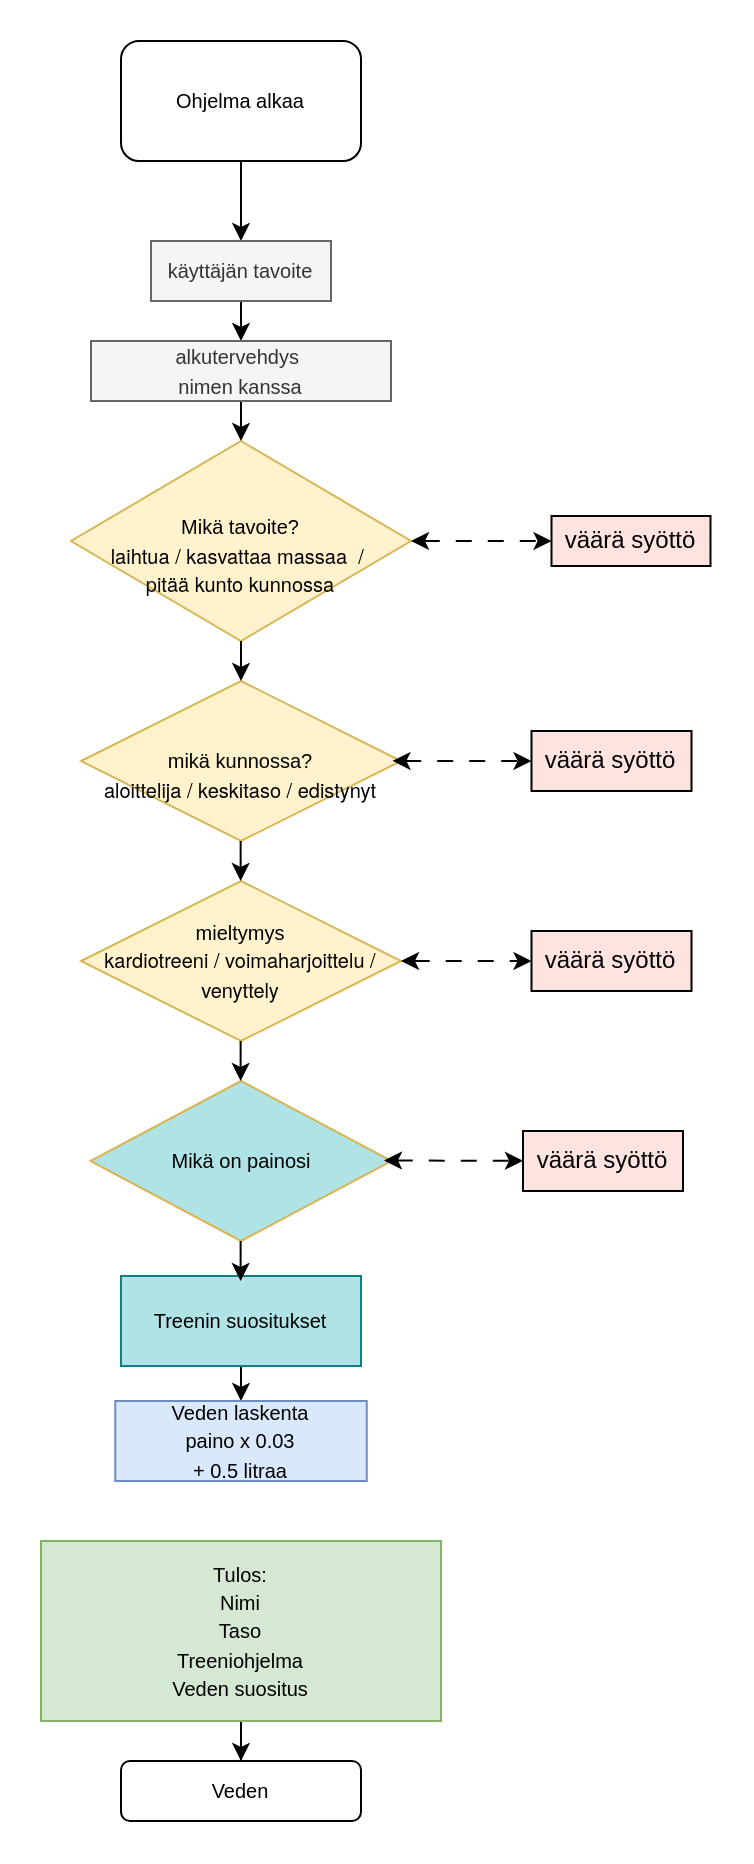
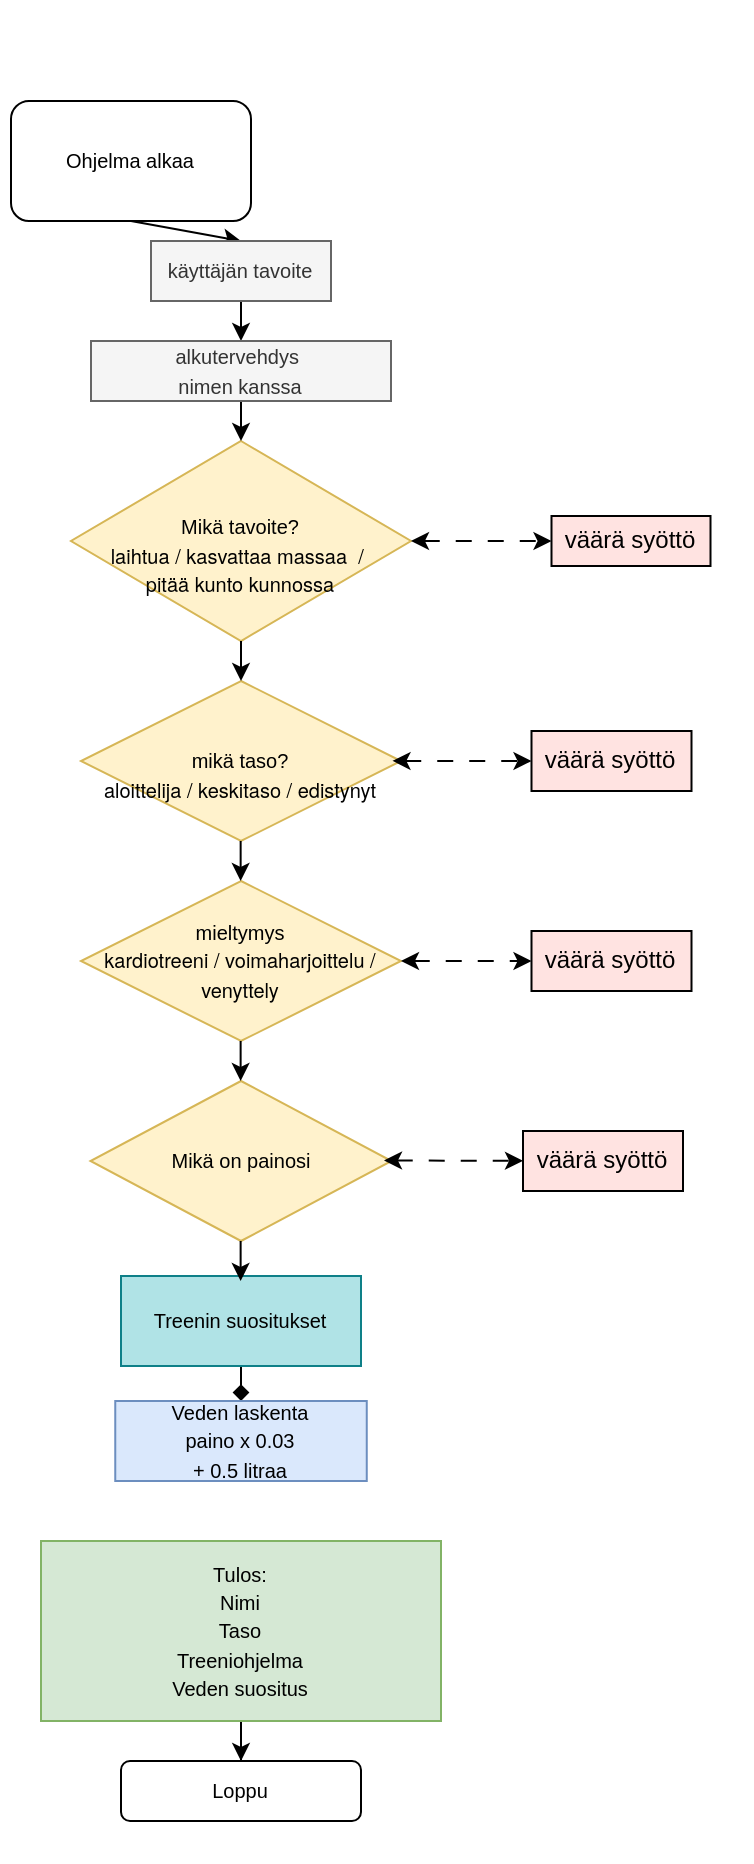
(241, 101) -> (131, 161)
(241, 761) -> (241, 761)
(241, 1161) -> (241, 1161)
(241, 1386) -> (241, 1385)
(241, 1791) -> (241, 1791)
